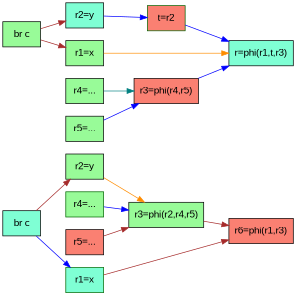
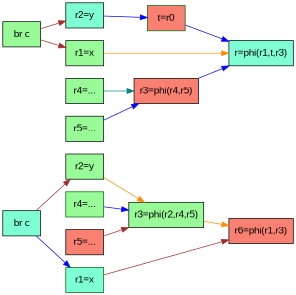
(166, 18) -> (166, 18)
(213, 223) -> (213, 223)
